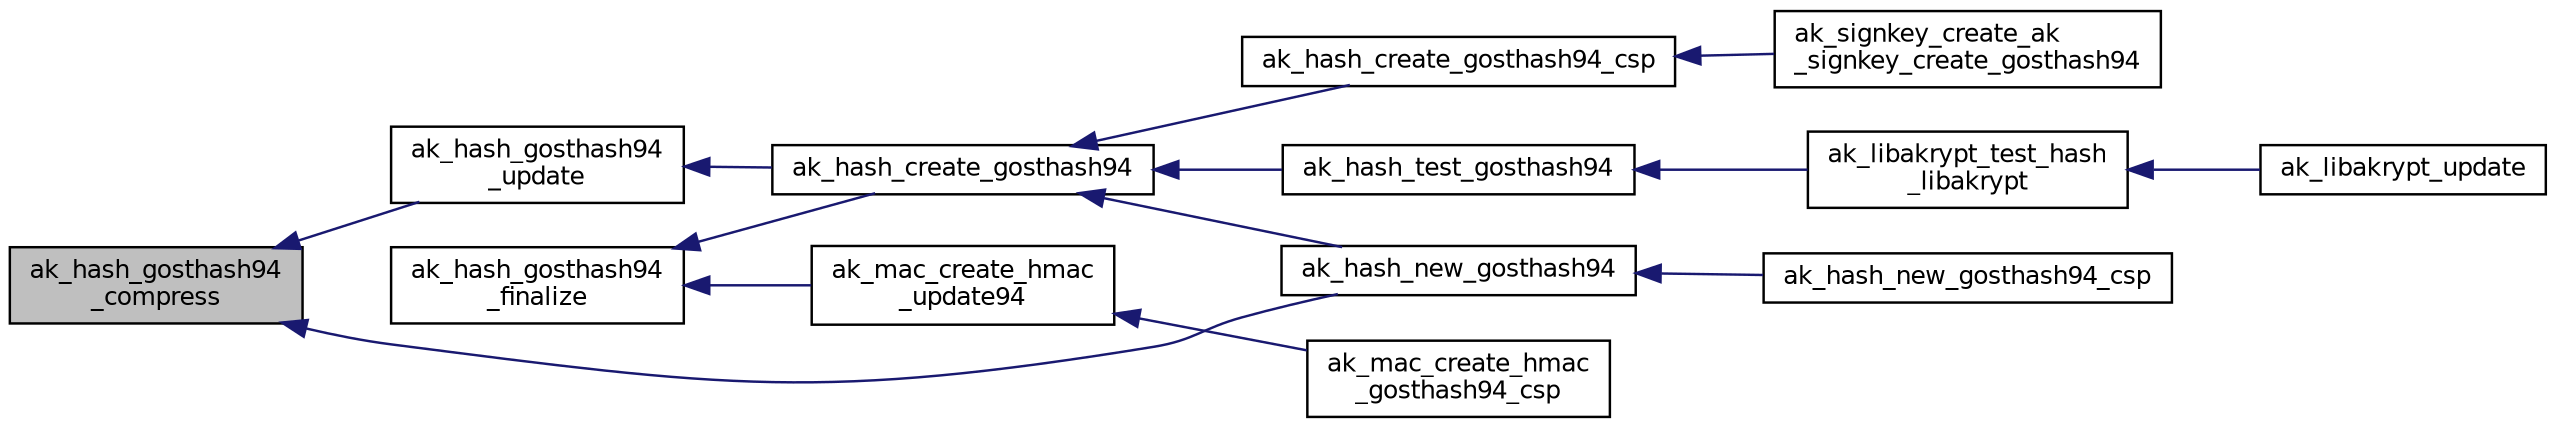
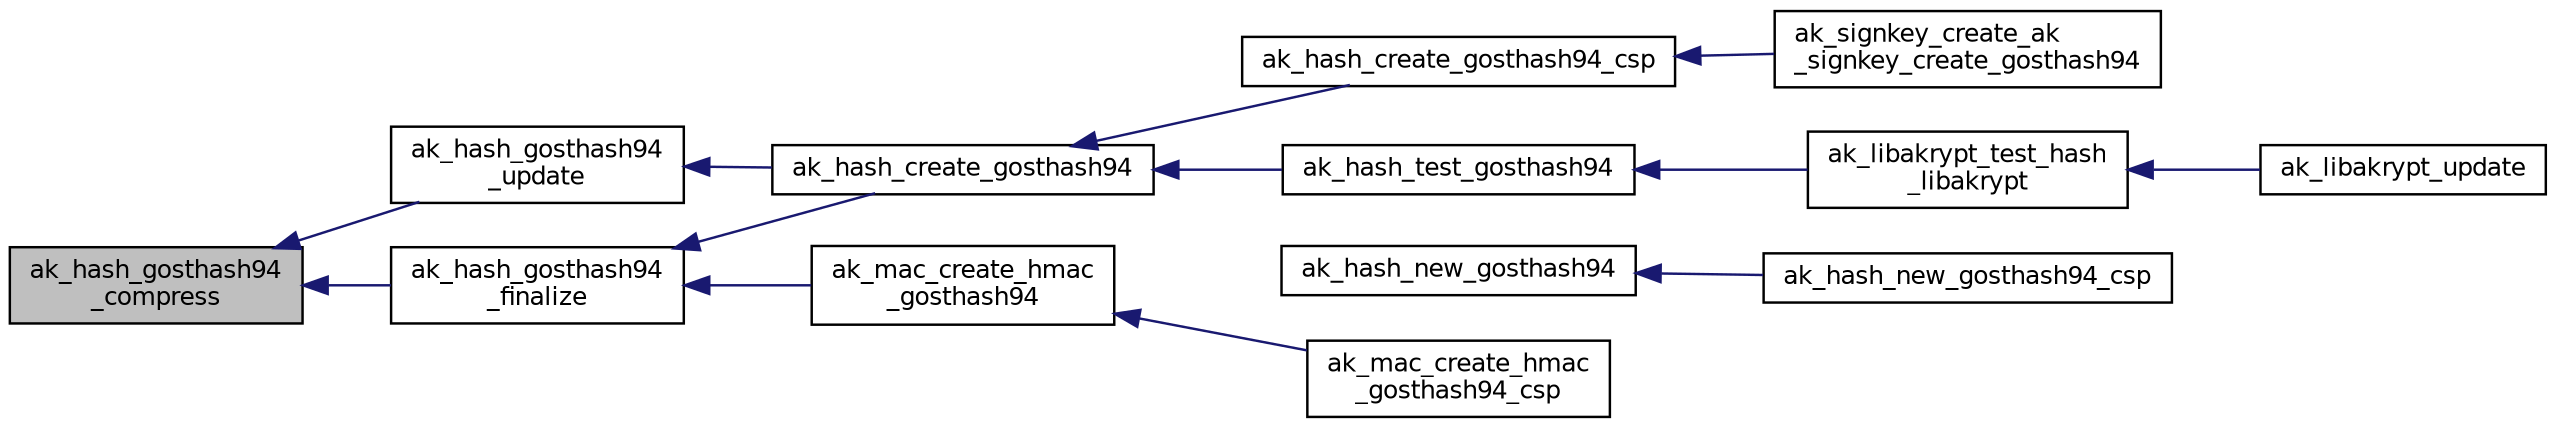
(1223, 223) -> none
(963, 285) -> (963, 285)
(825, 382) -> (360, 285)
